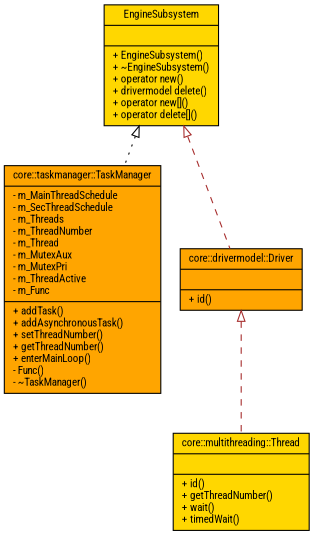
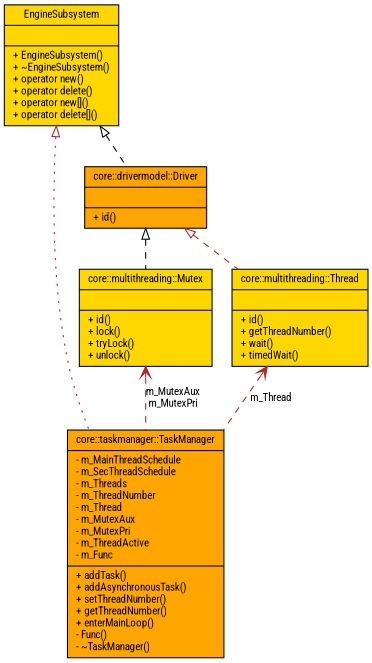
(160, 91) -> (53, 91)
(130, 151) -> (57, 285)
(209, 193) -> (116, 151)
none -> (146, 318)
none -> (242, 403)
